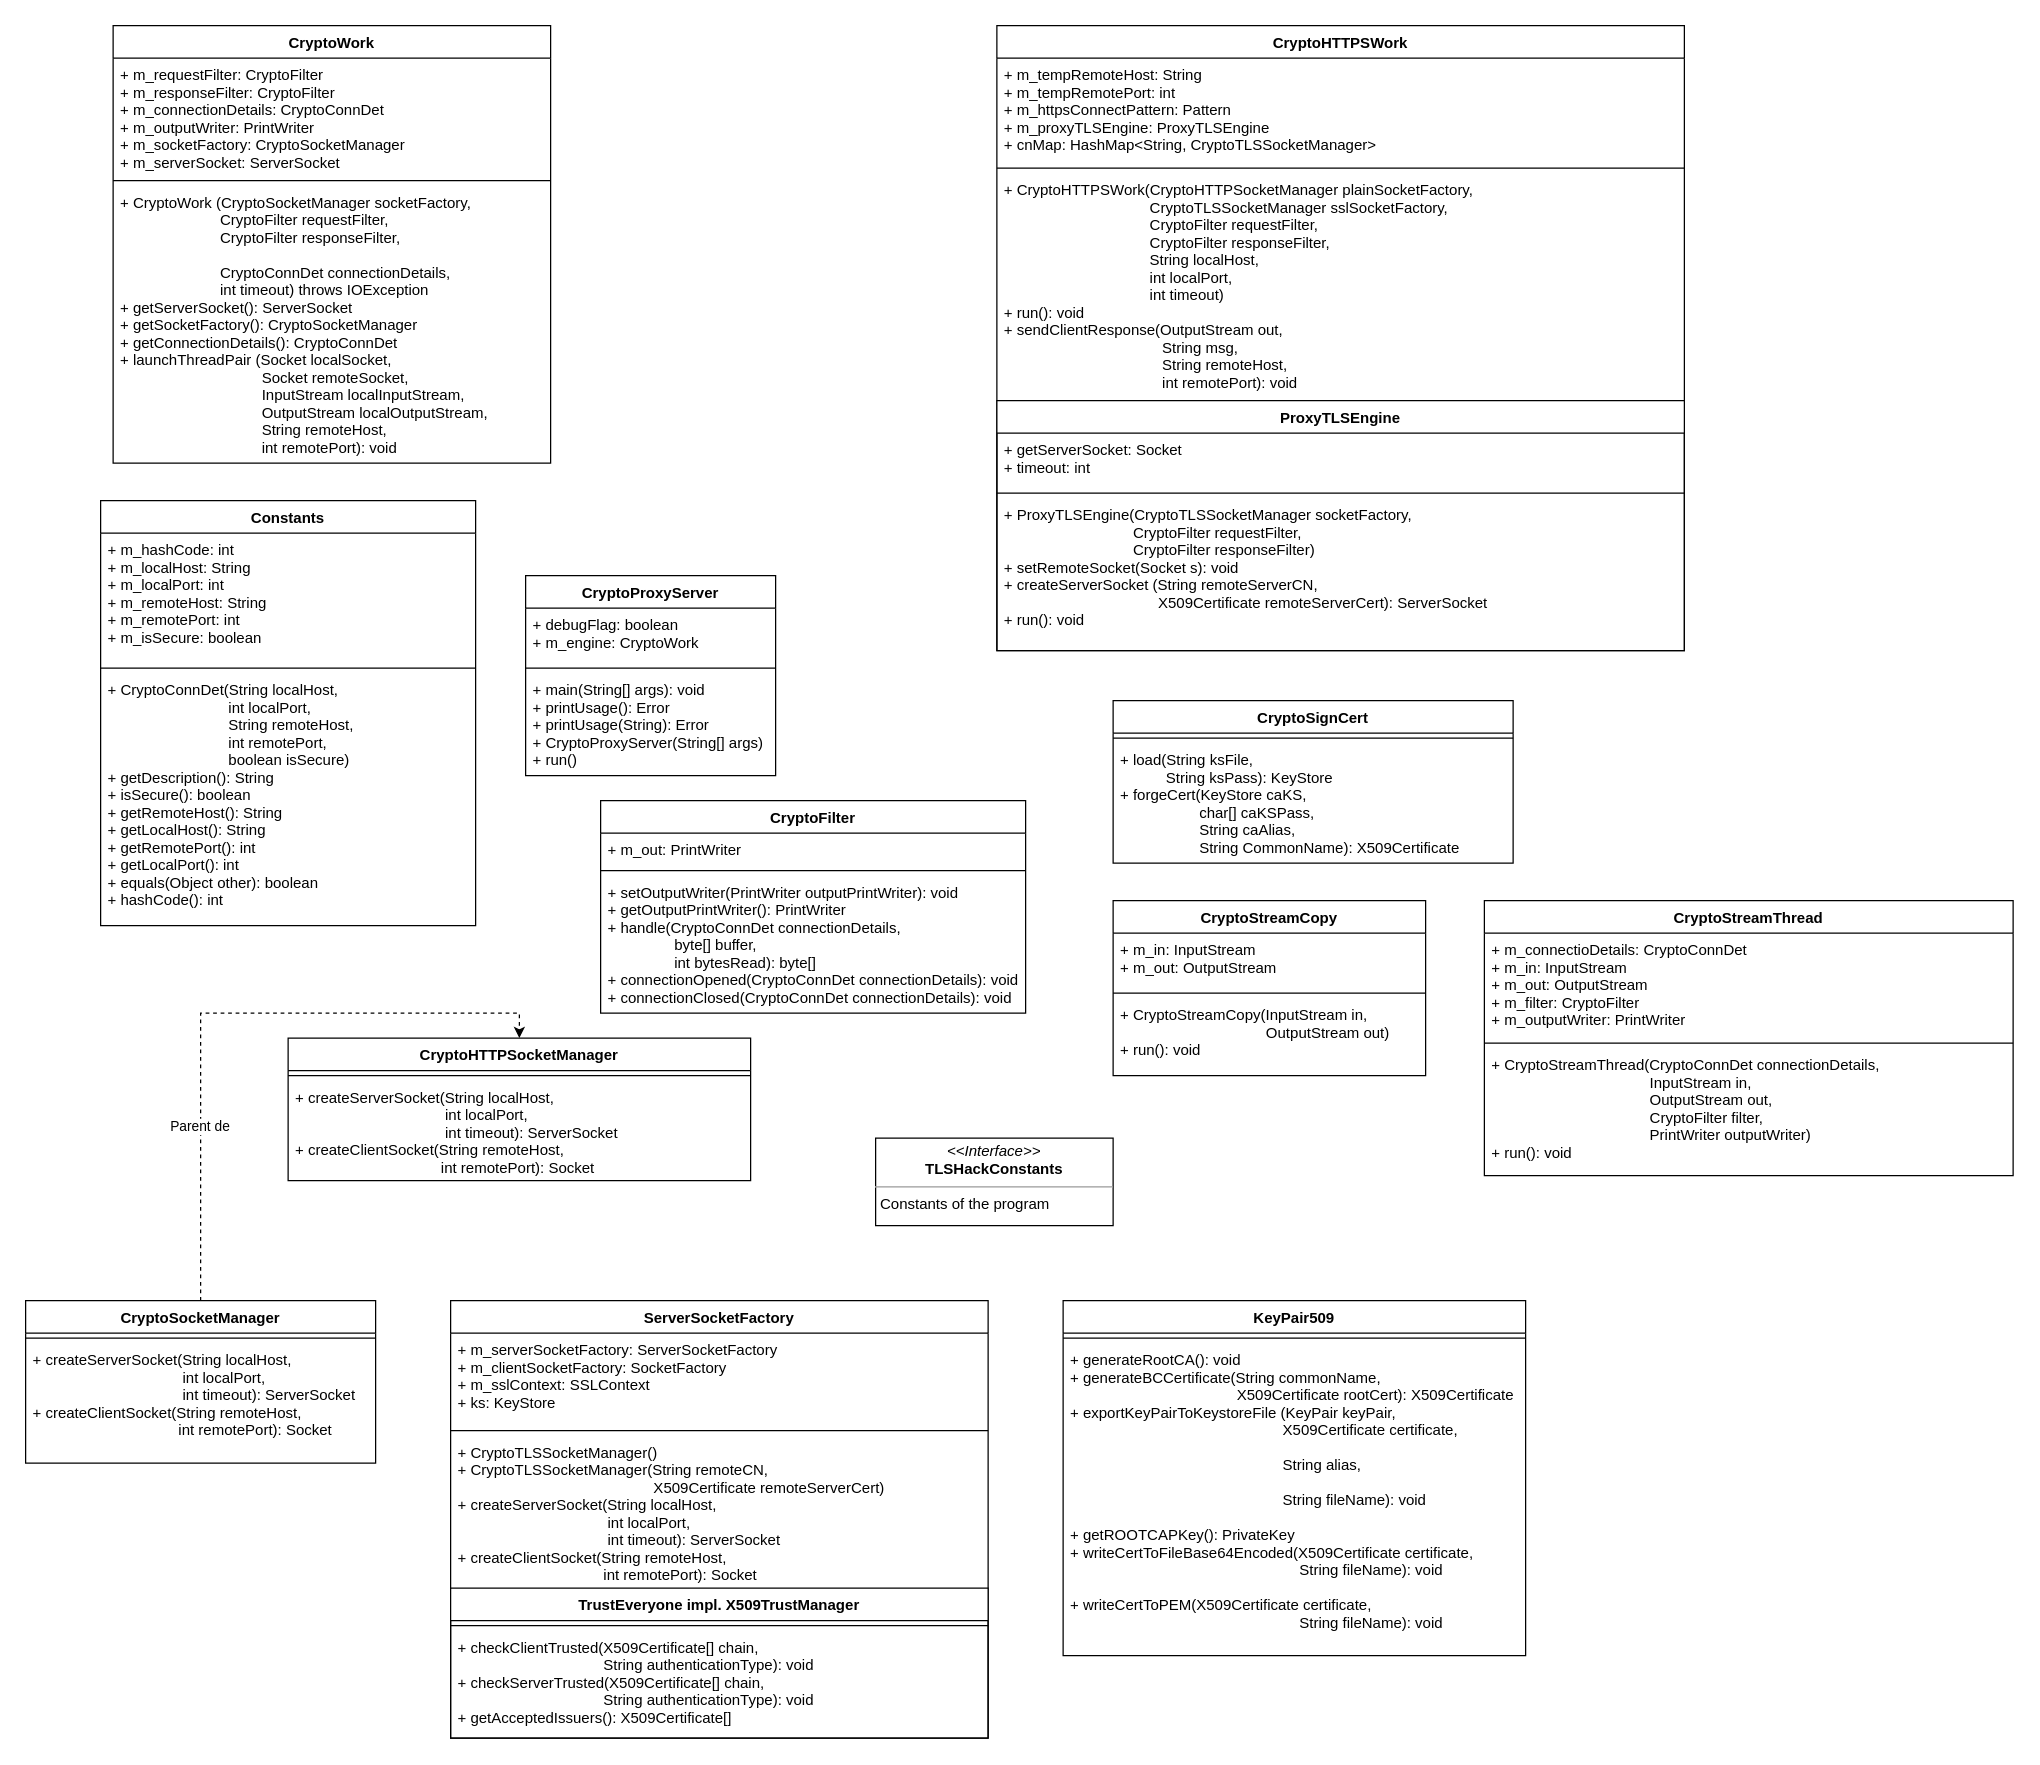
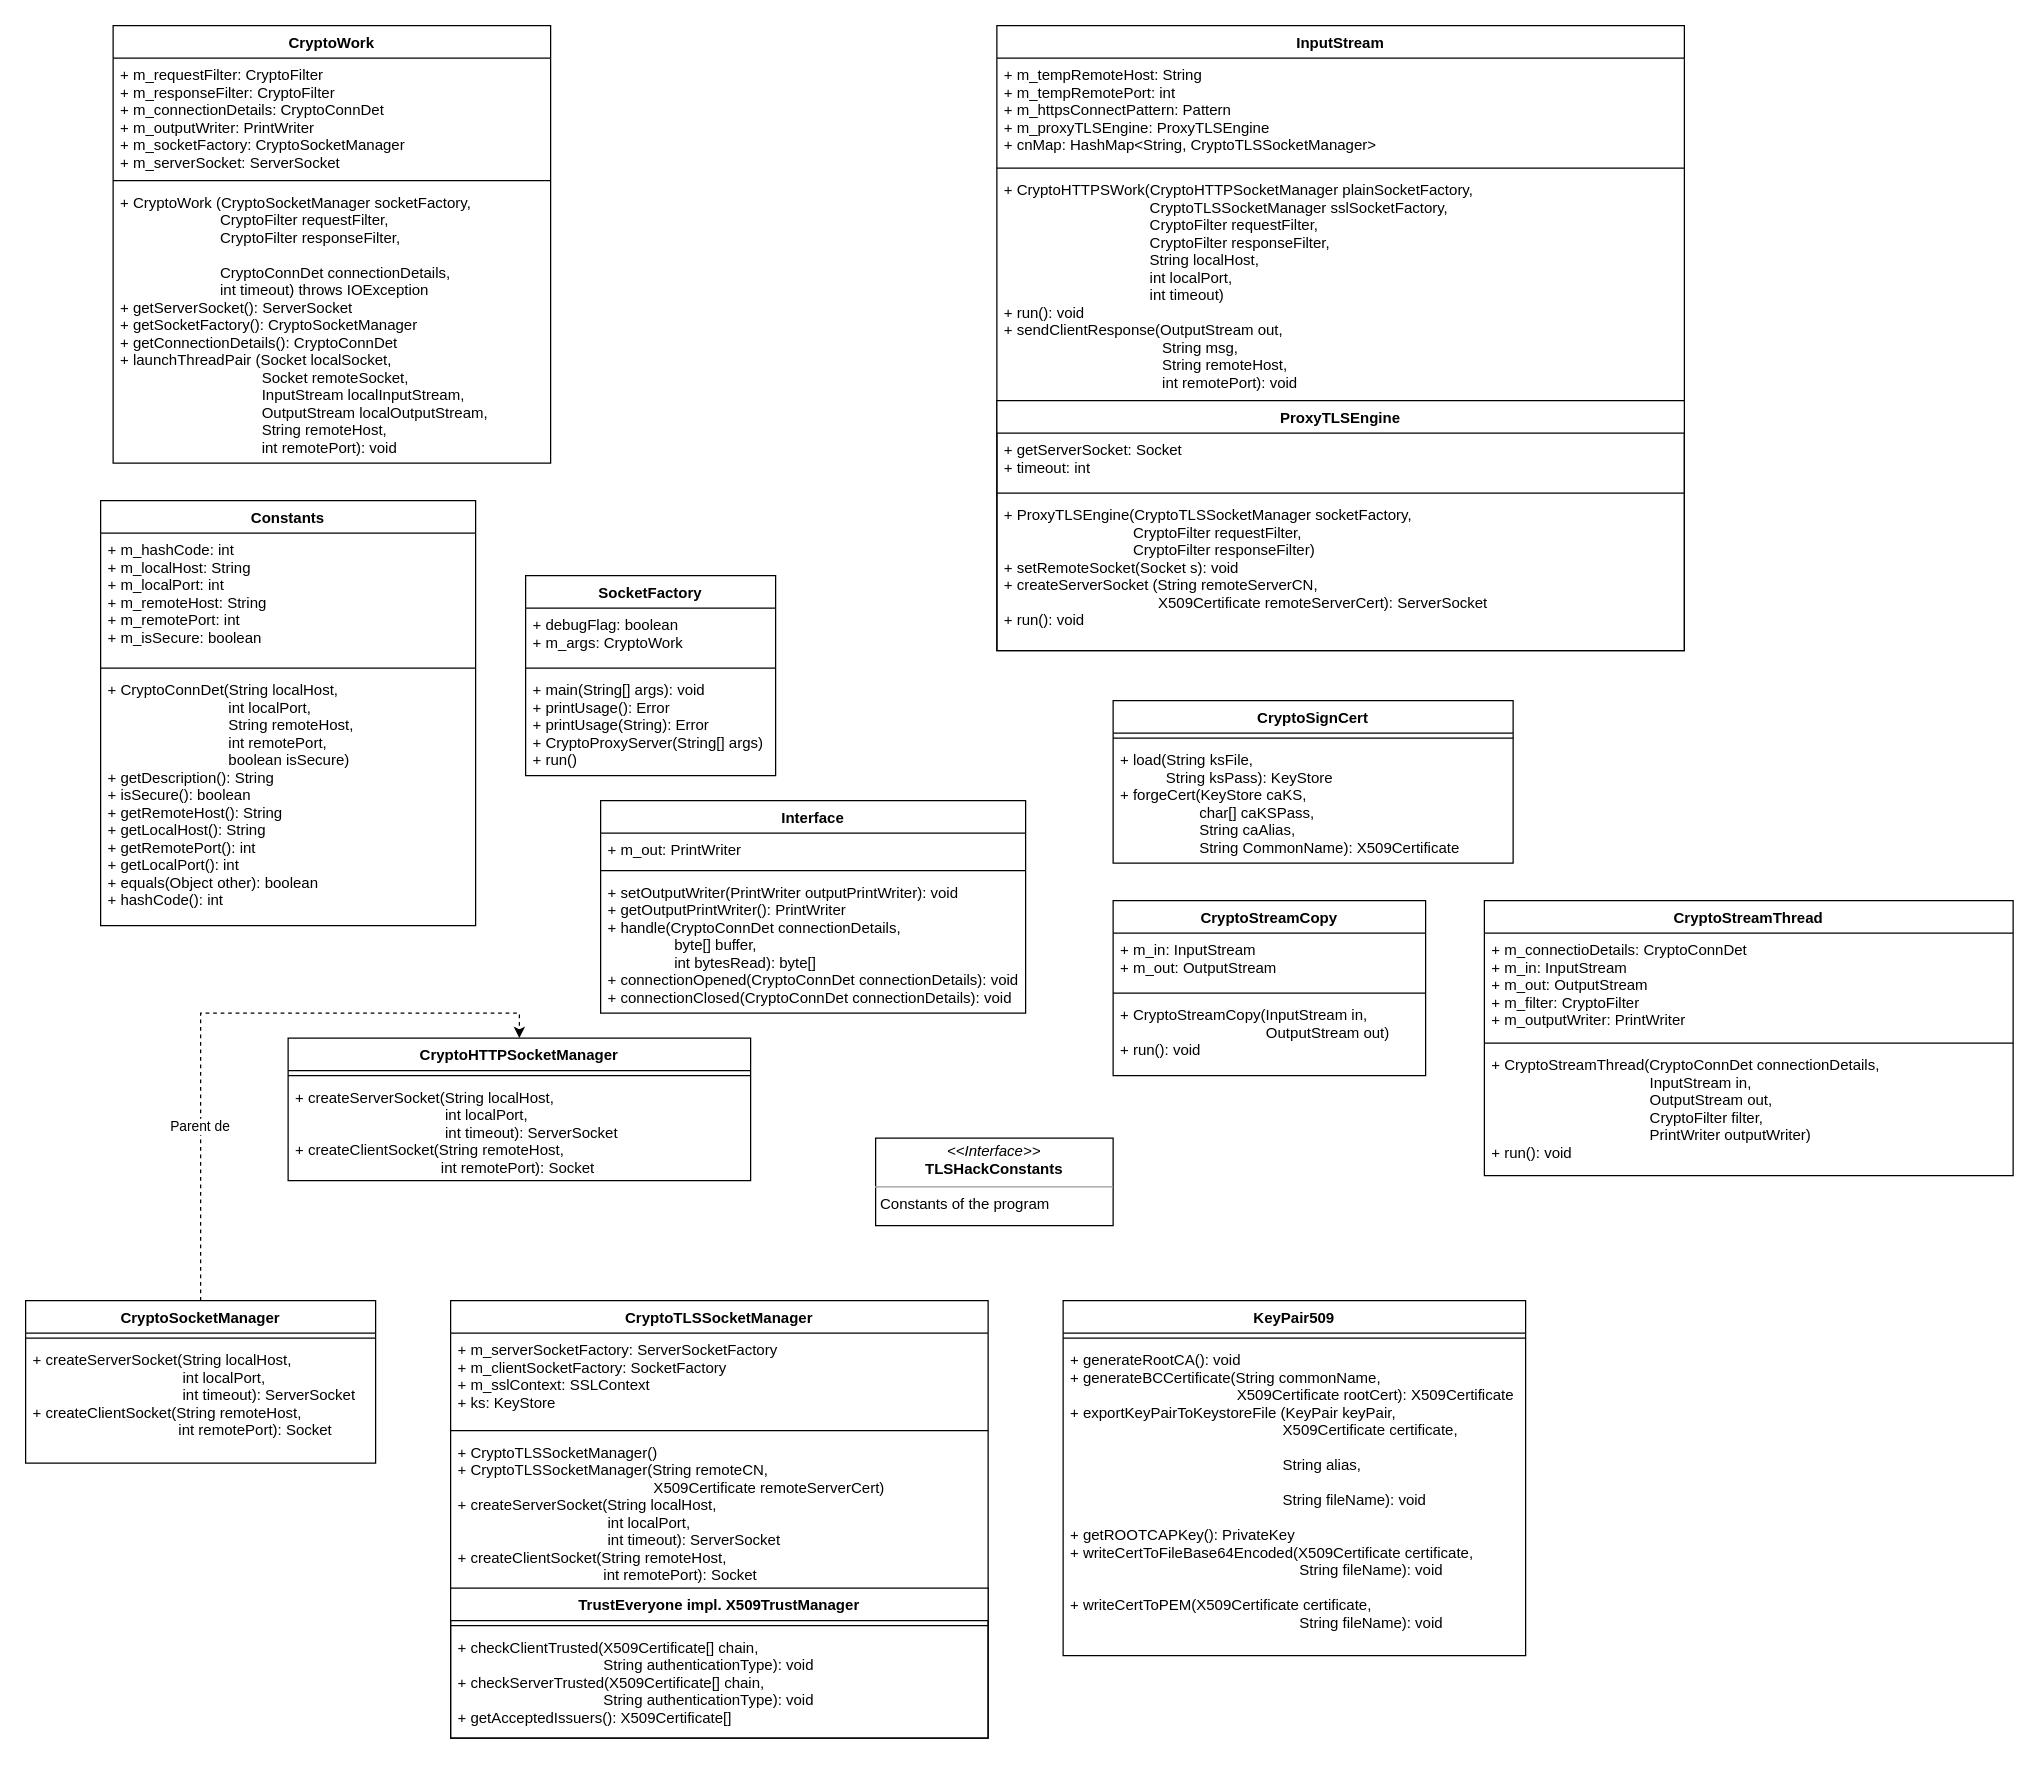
(1340, 43) -> (1340, 43)
(650, 593) -> (650, 593)
(607, 625) -> (607, 625)
(813, 818) -> (813, 818)
(719, 1318) -> (719, 1318)
